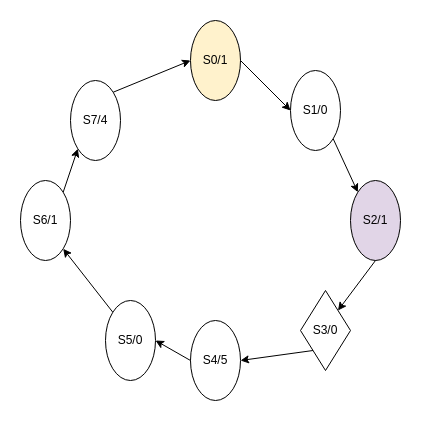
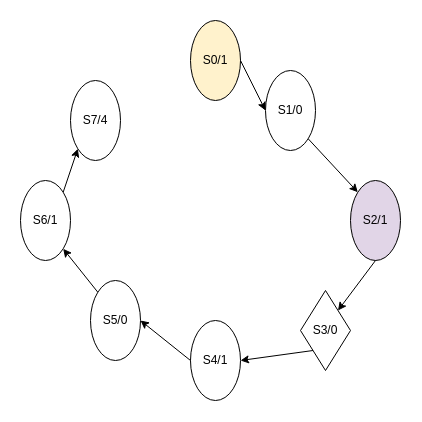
(148, 78) -> none
(316, 111) -> (291, 111)
(131, 341) -> (116, 321)
(216, 361) -> (216, 361)
